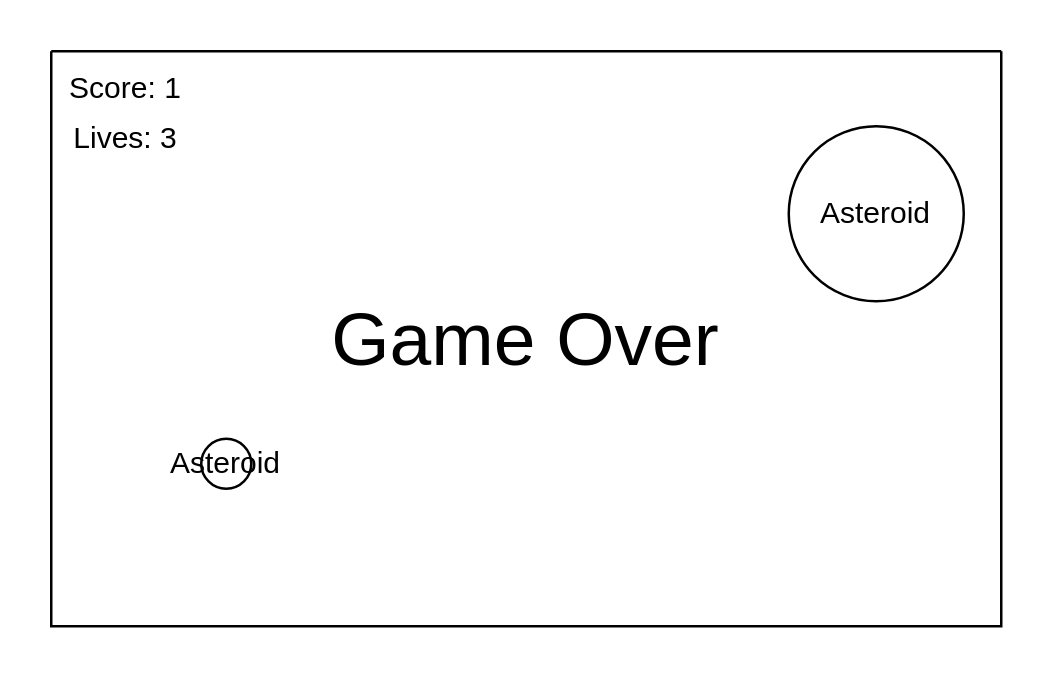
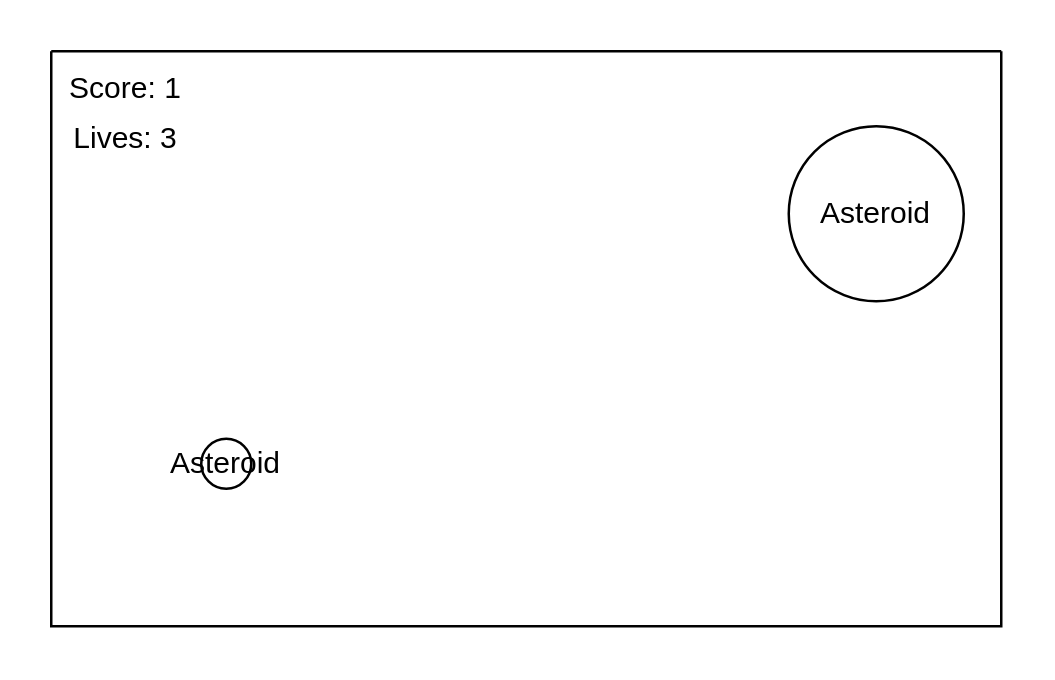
(526, 339) -> none
